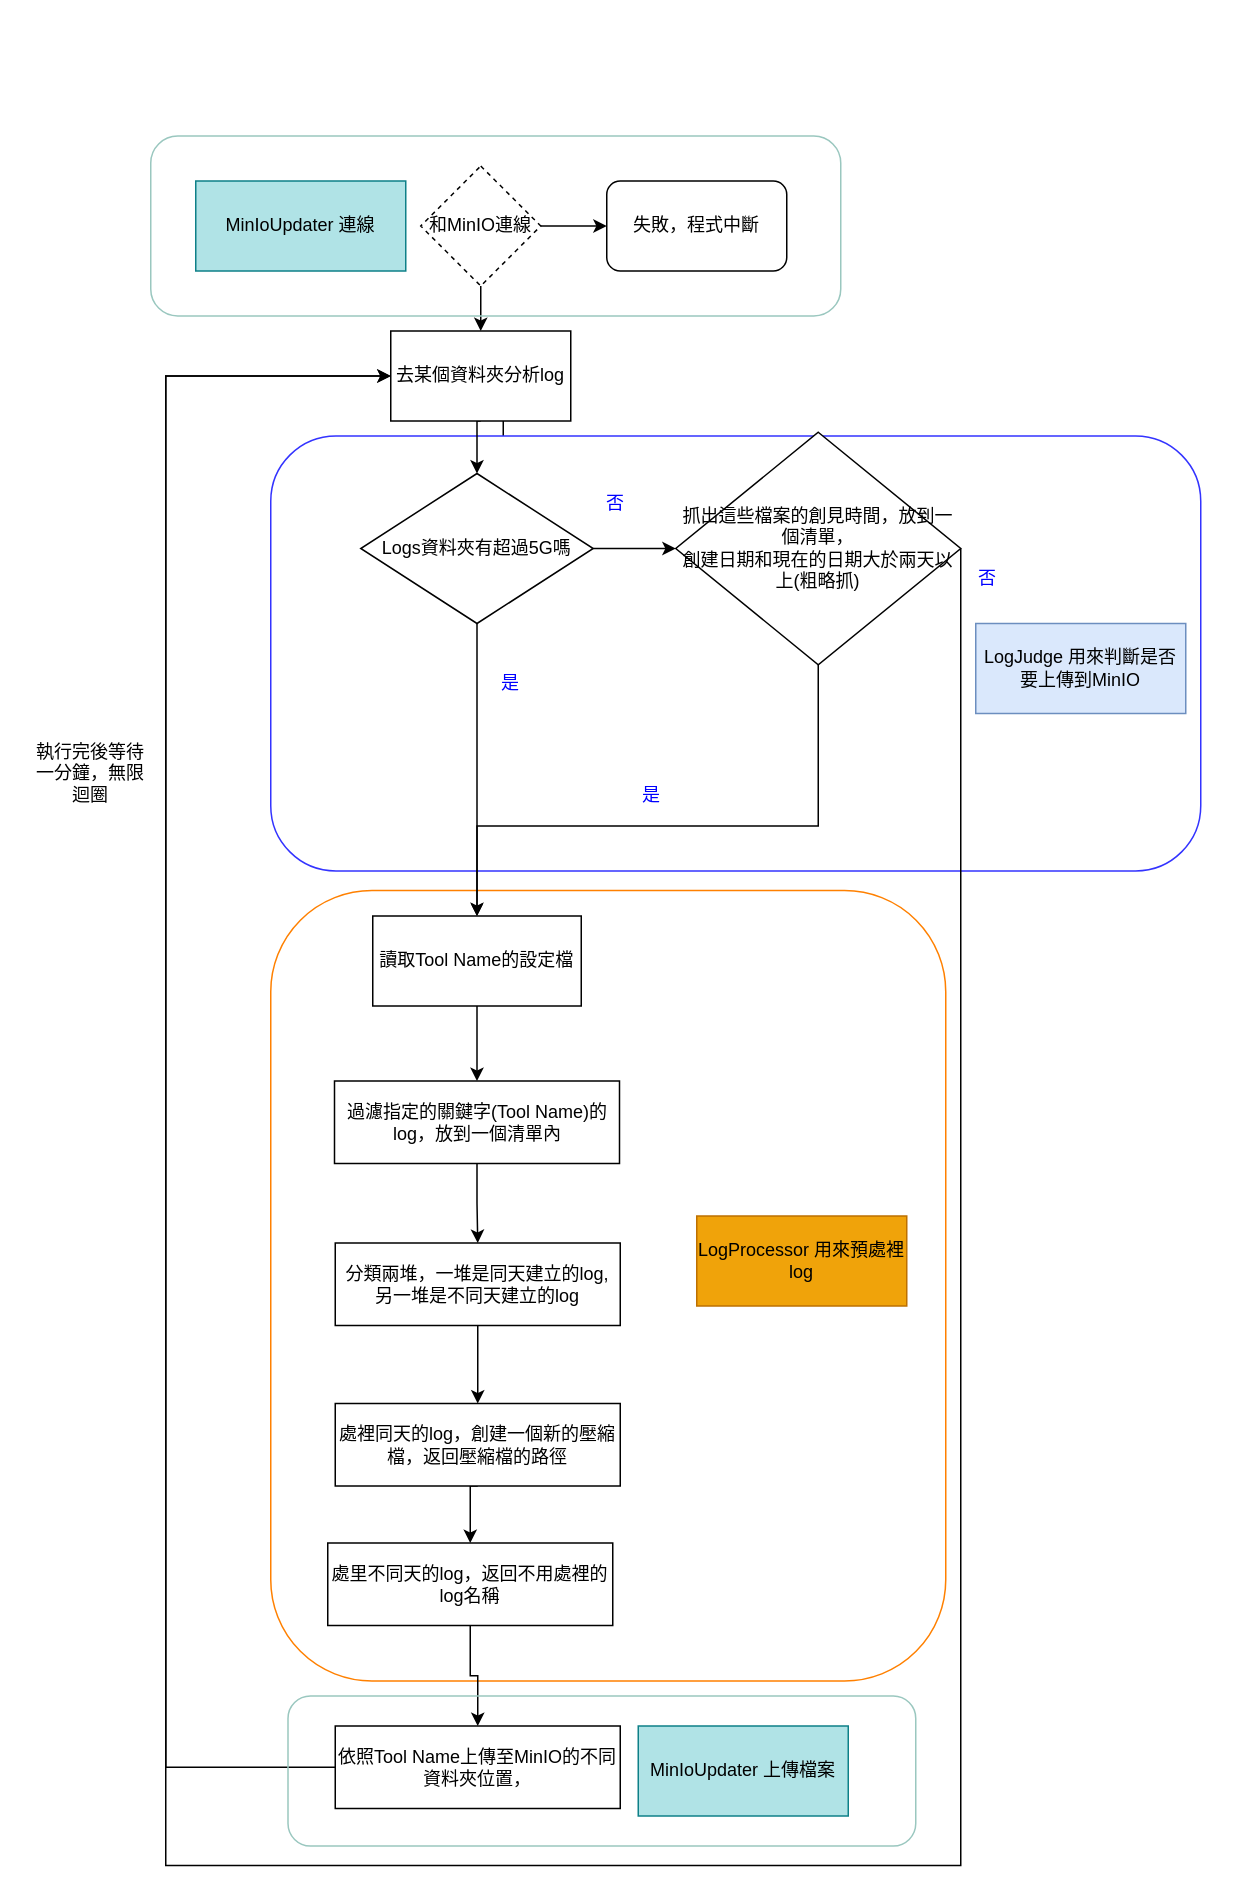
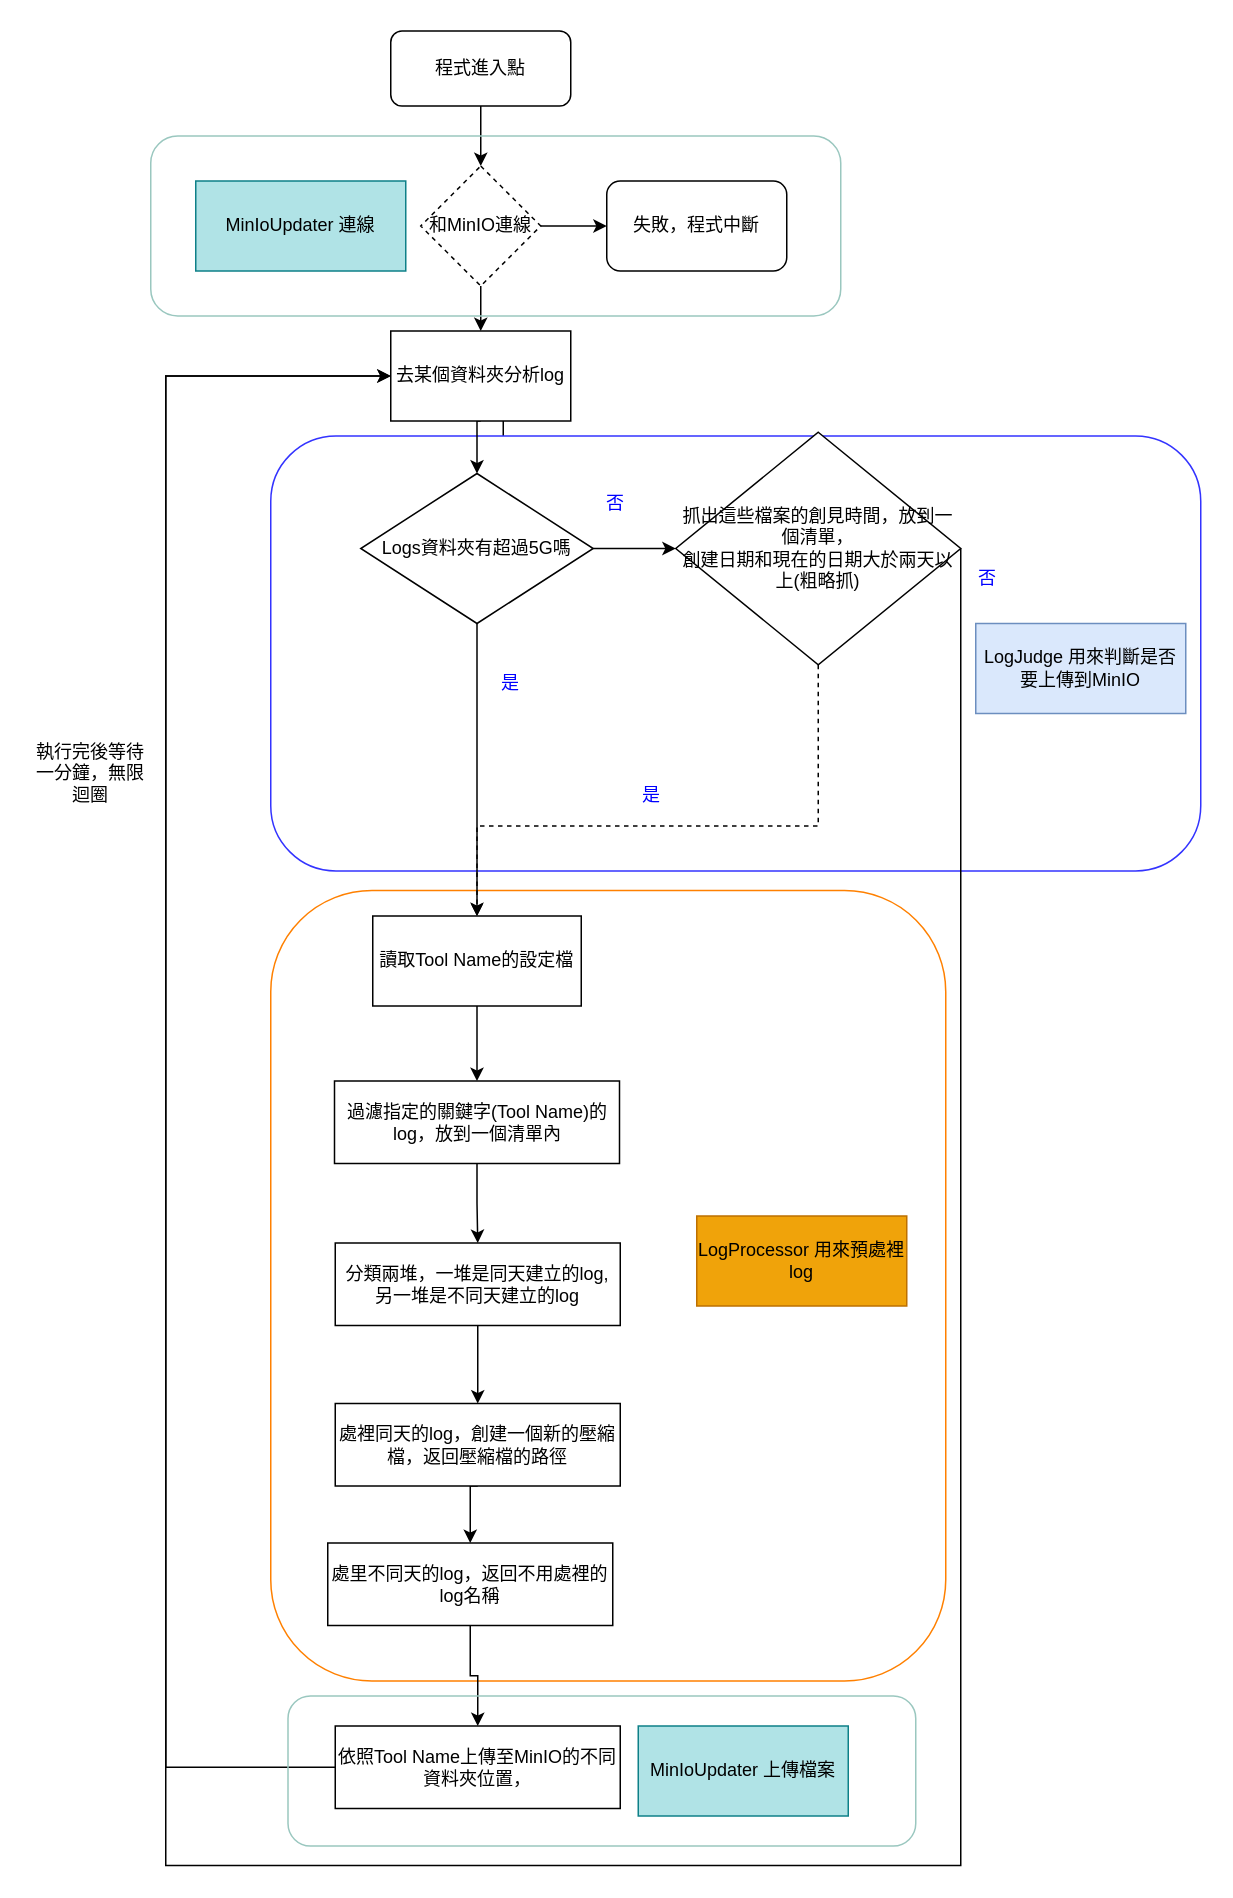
none -> (481, 68)
none -> (481, 131)
(729, 826) -> (729, 826)
